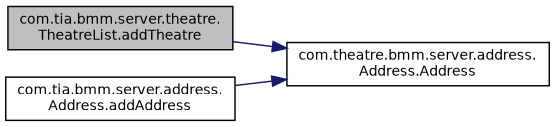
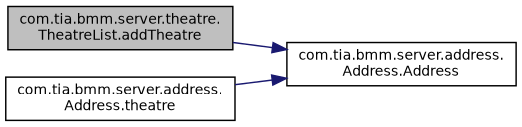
(418, 64) -> (402, 64)
(120, 99) -> (120, 99)
